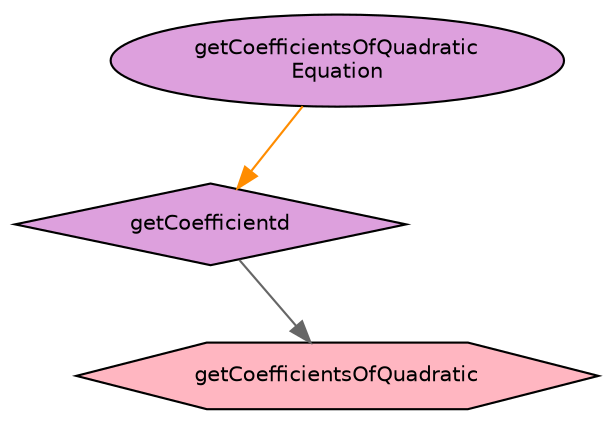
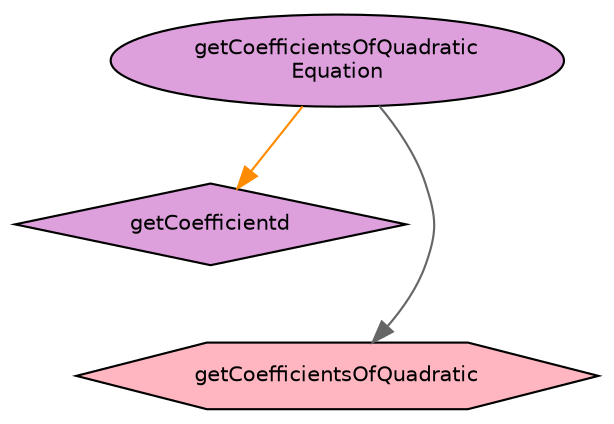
(268, 293) -> (433, 215)
